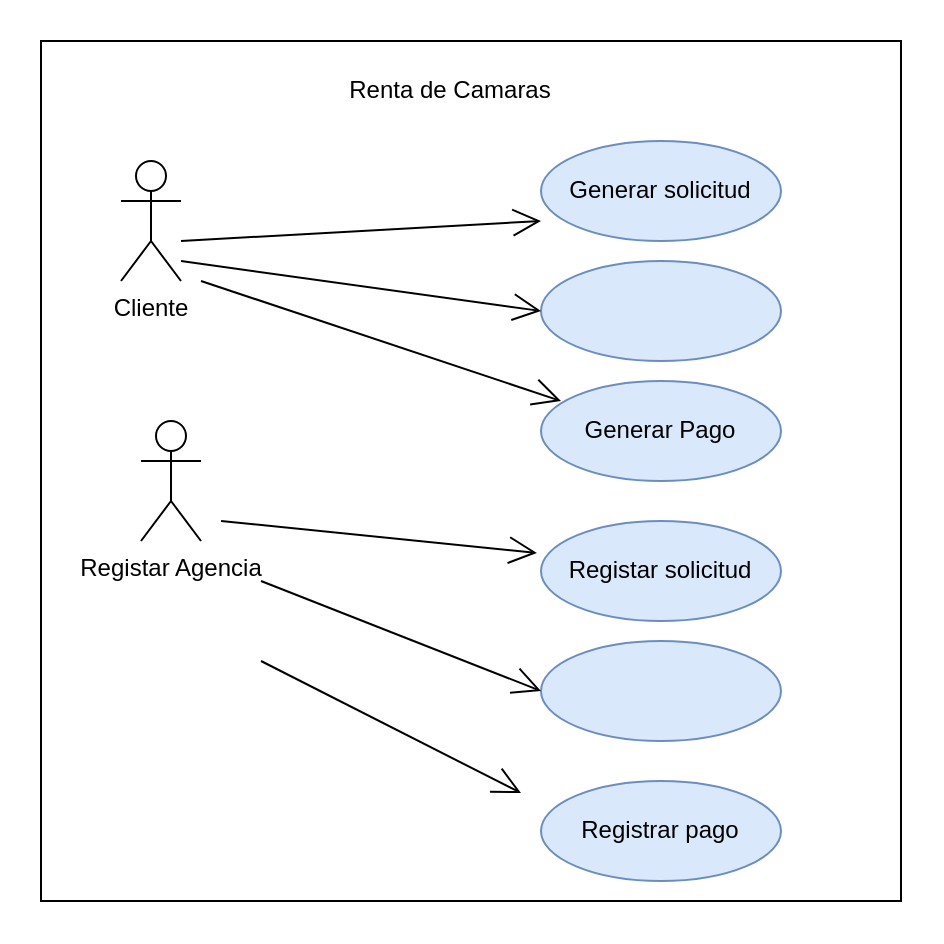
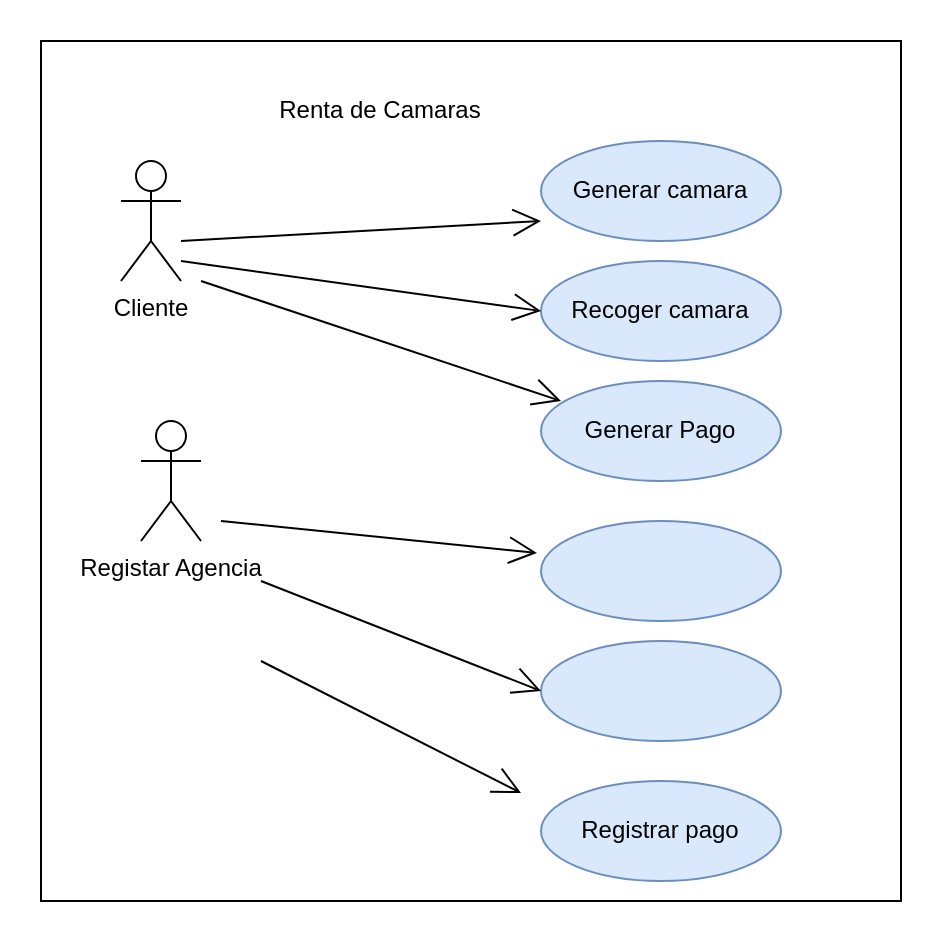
(451, 91) -> (381, 111)
(661, 191) -> (661, 191)
none -> (661, 311)
(661, 571) -> none
